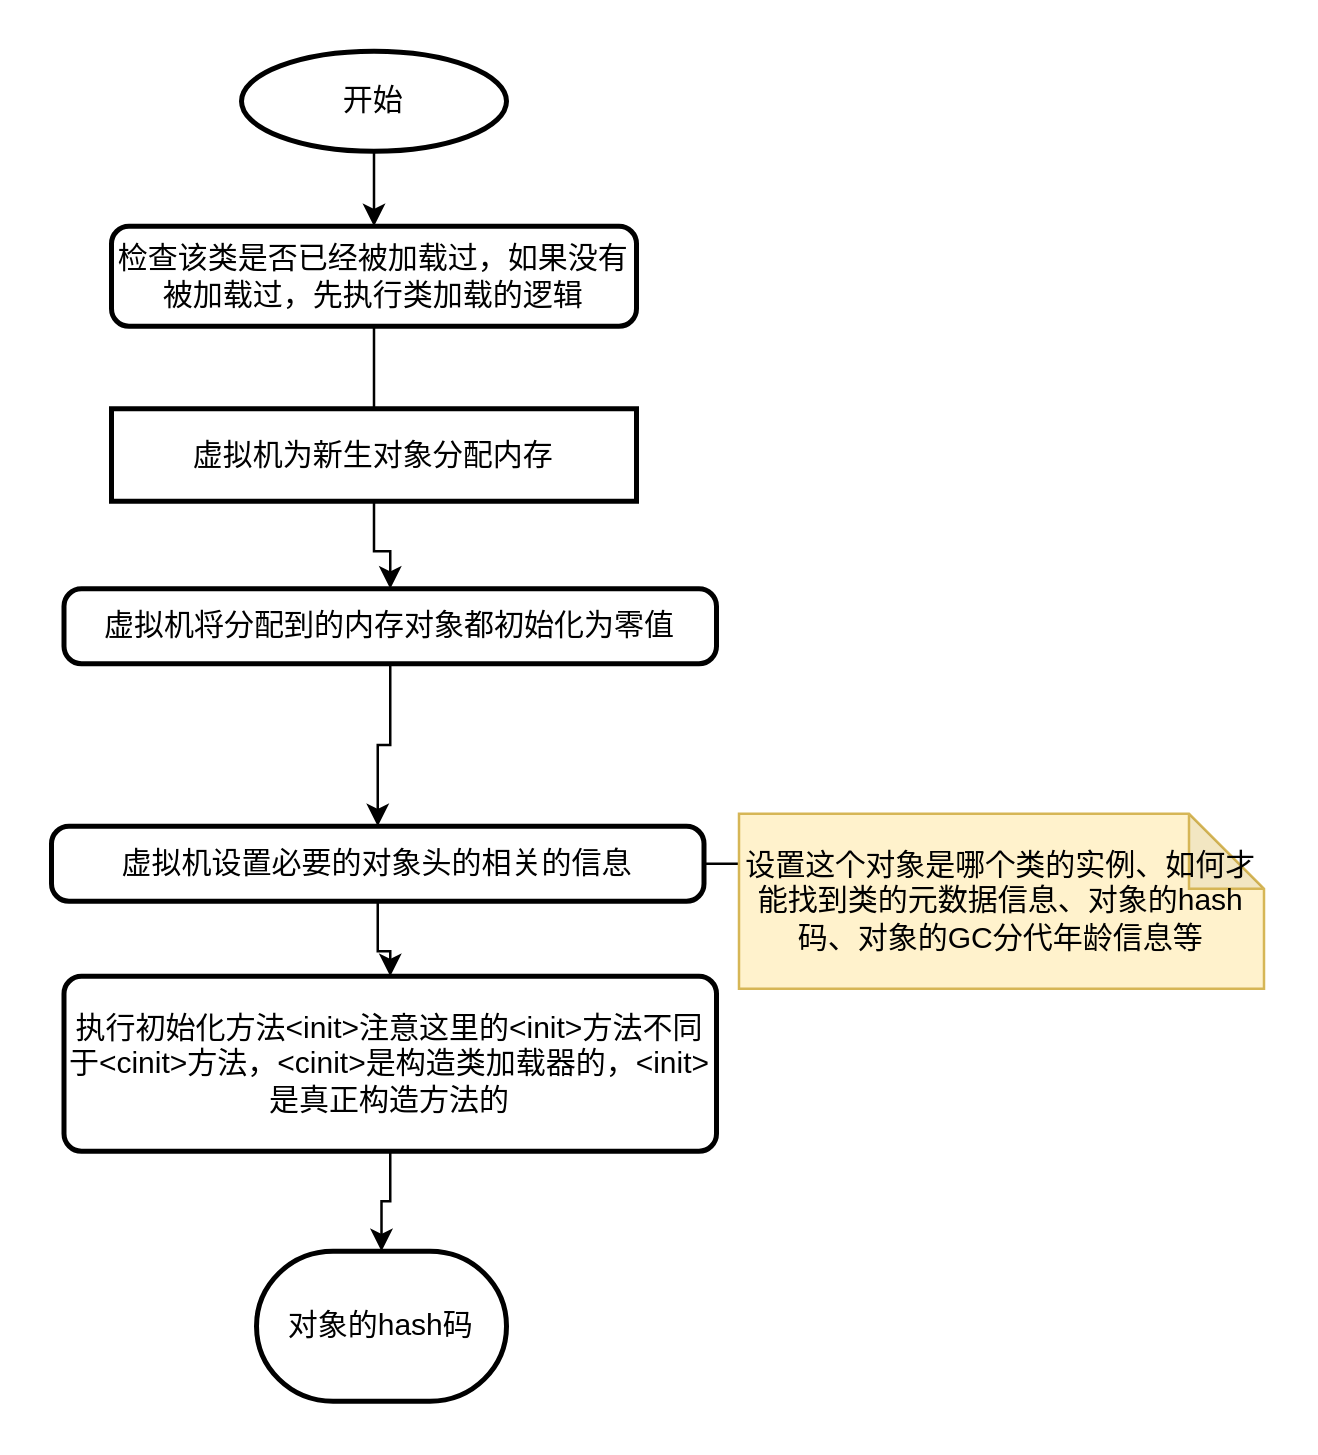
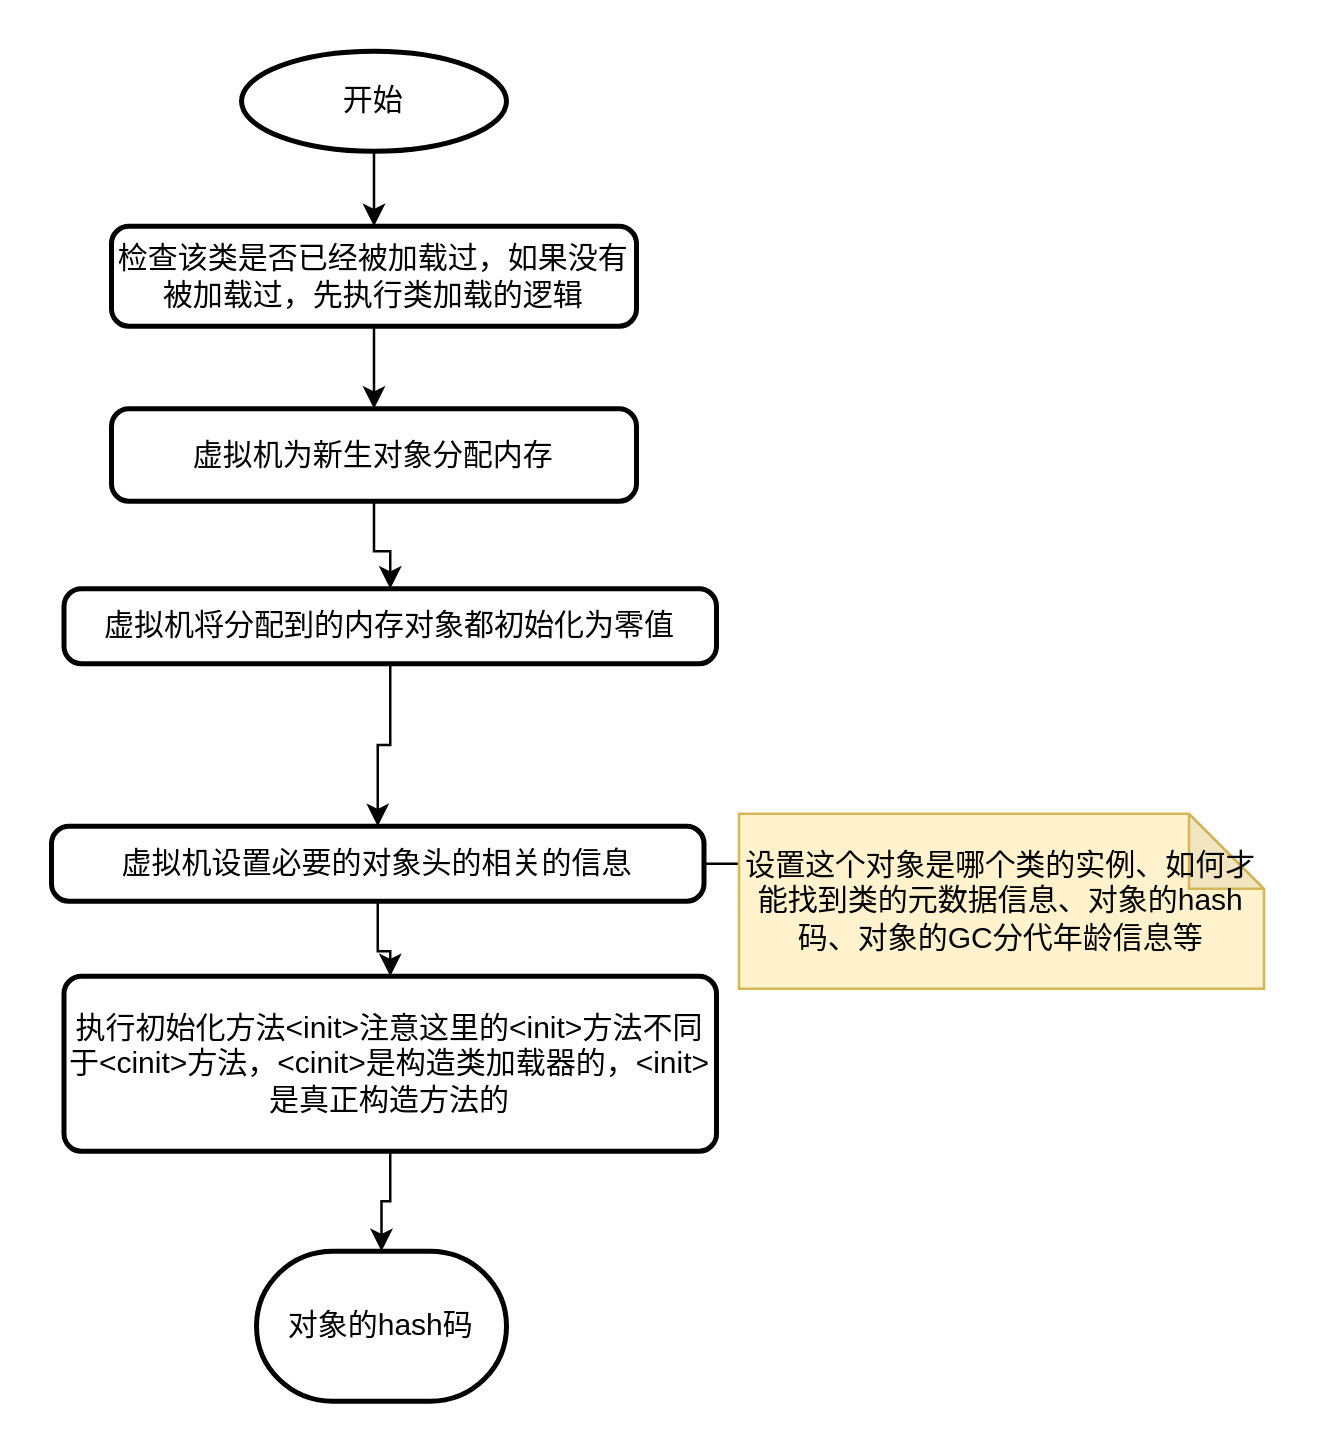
(374, 397) -> (374, 390)
(374, 455) -> (374, 455)
